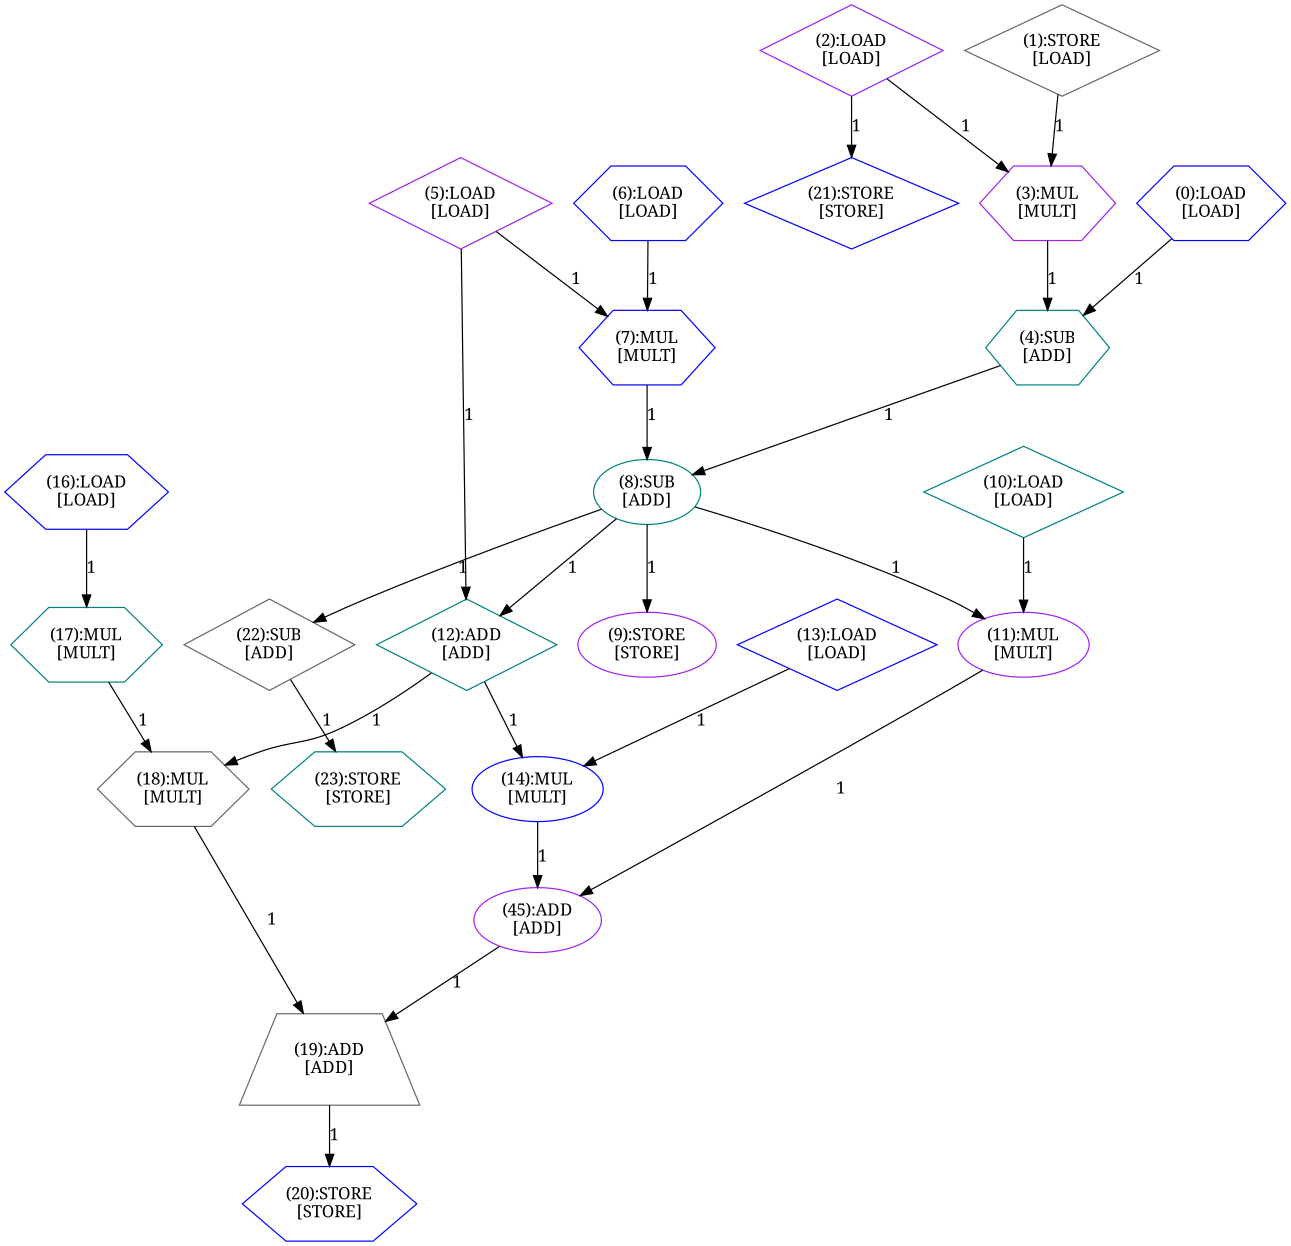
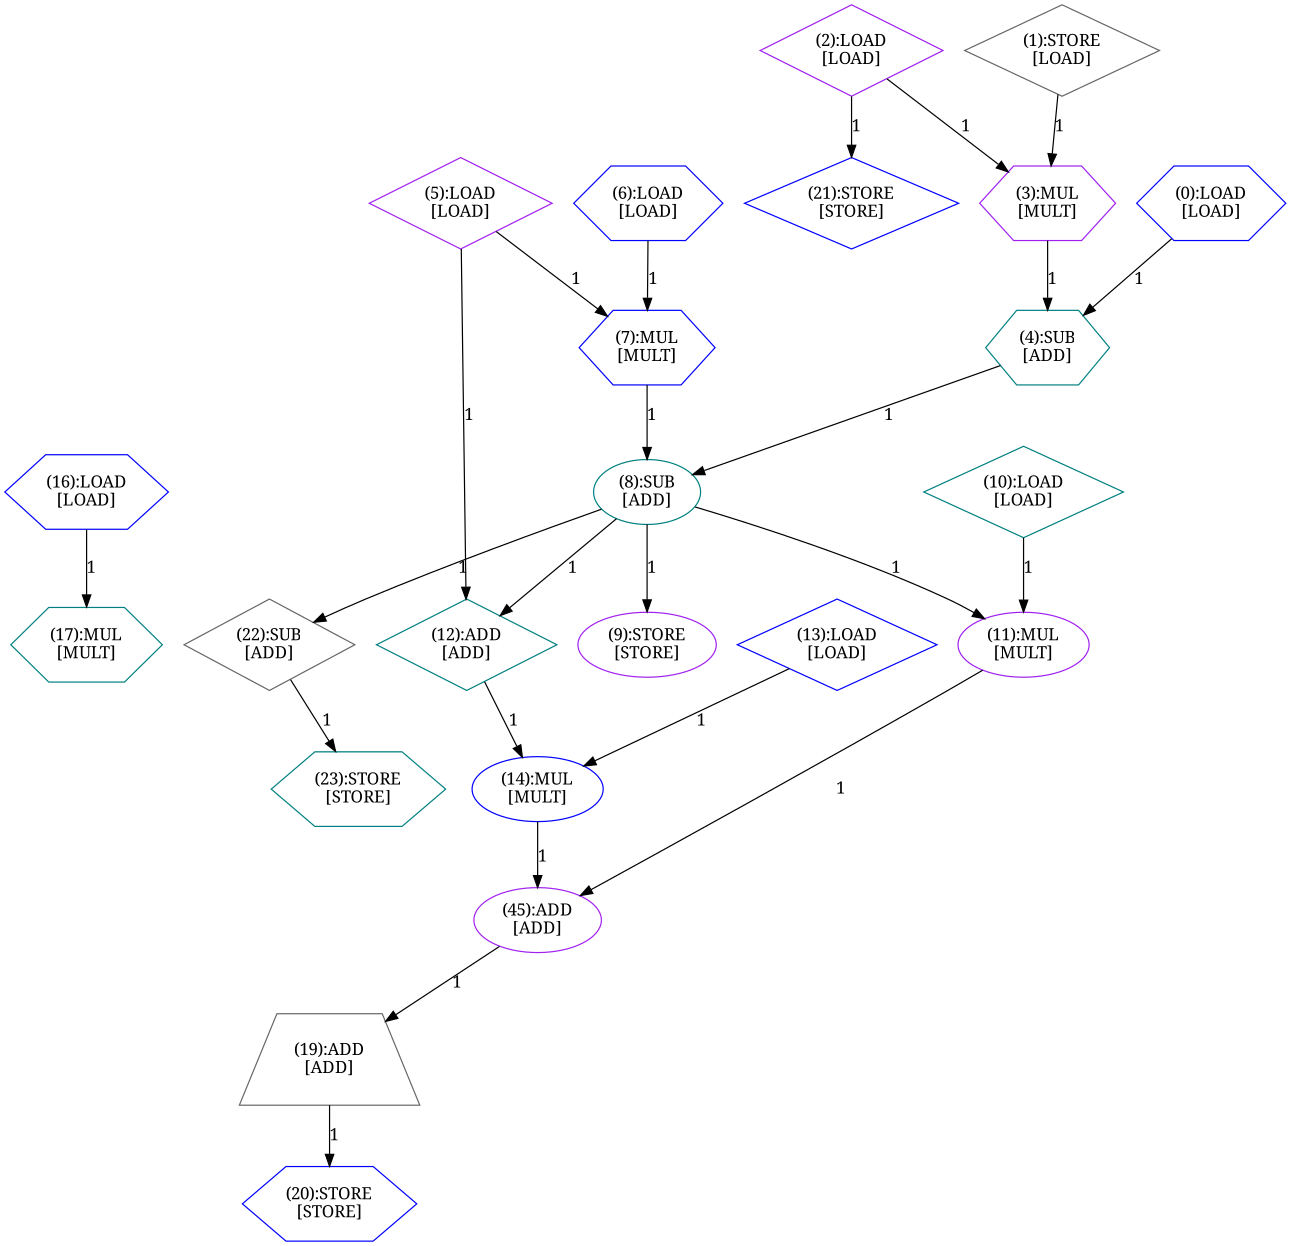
(173, 789) -> none
